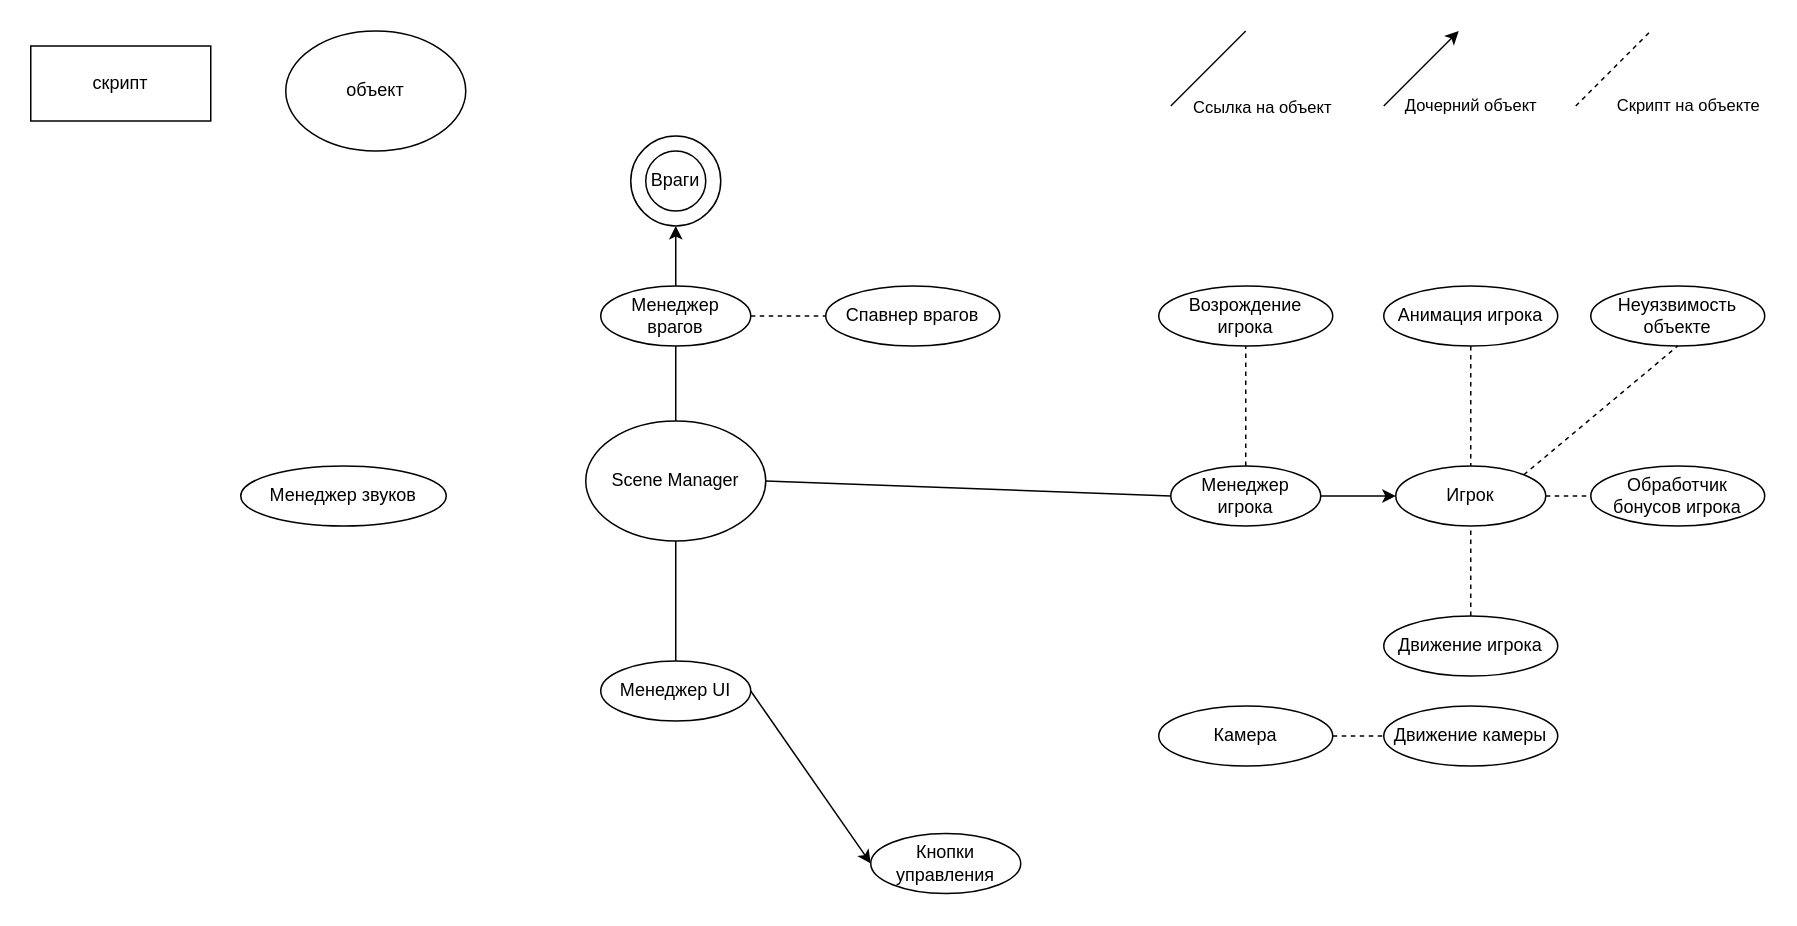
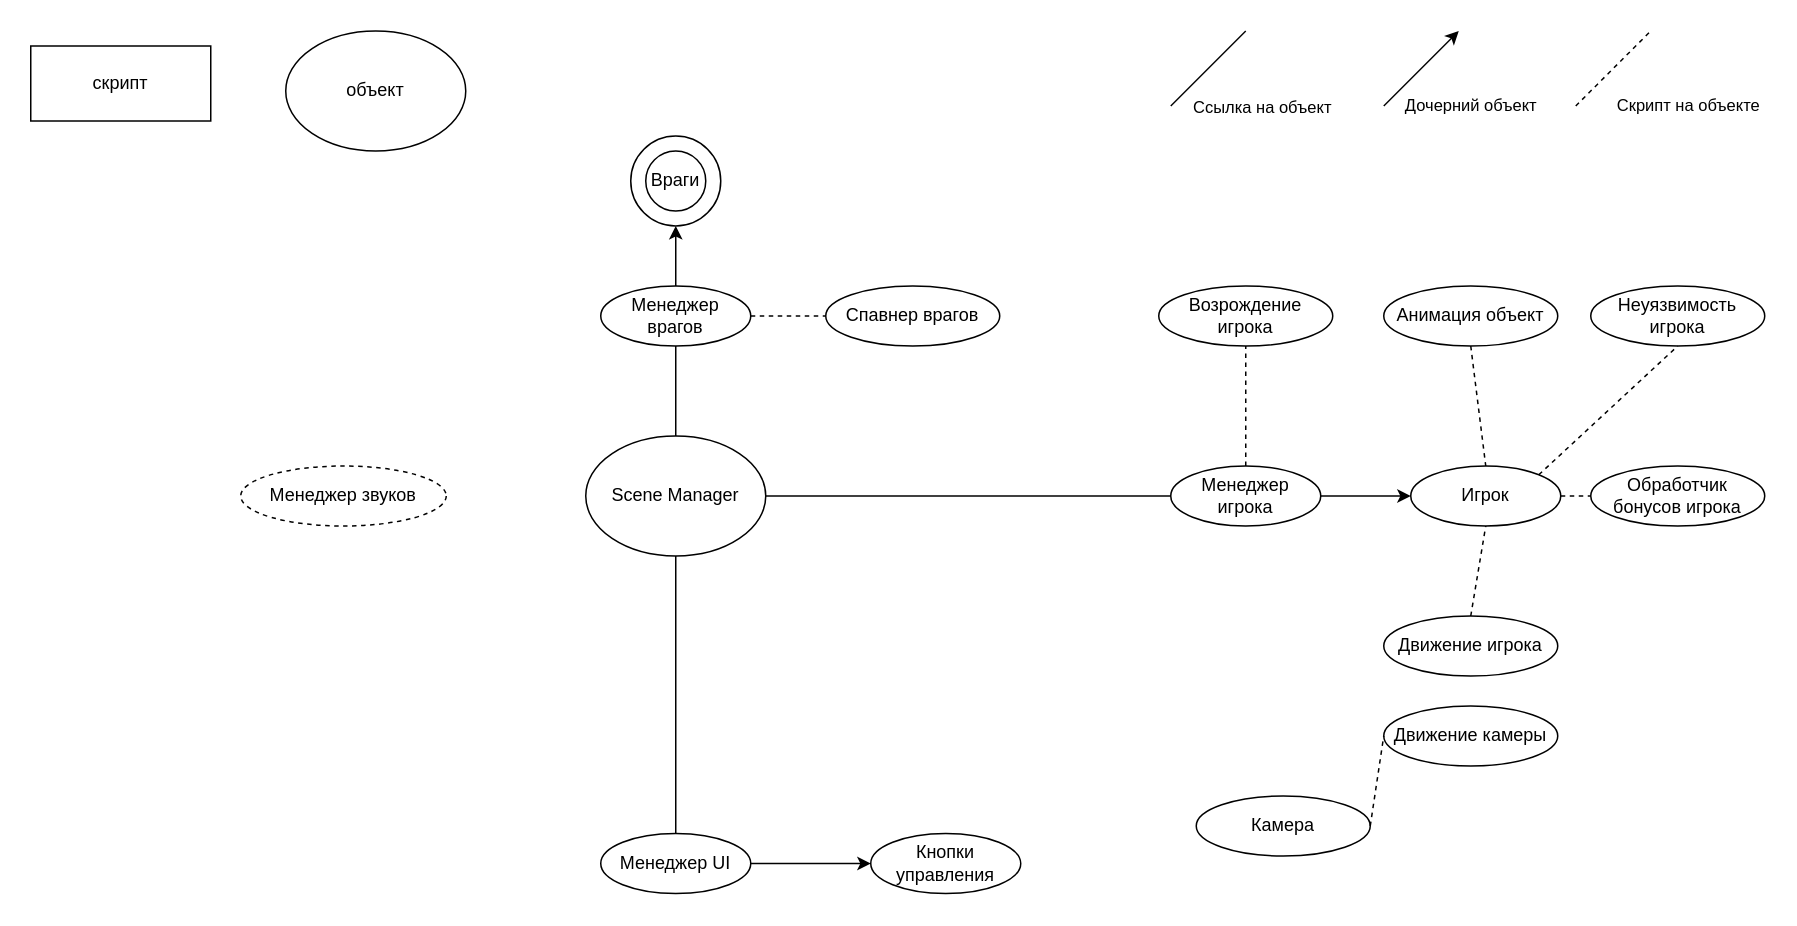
(1471, 316) -> (1471, 316)
(1678, 316) -> (1678, 316)
(676, 481) -> (676, 496)
(344, 496) -> (344, 496)
(1471, 496) -> (1486, 496)
(676, 691) -> (676, 863)
(1246, 736) -> (1283, 826)
